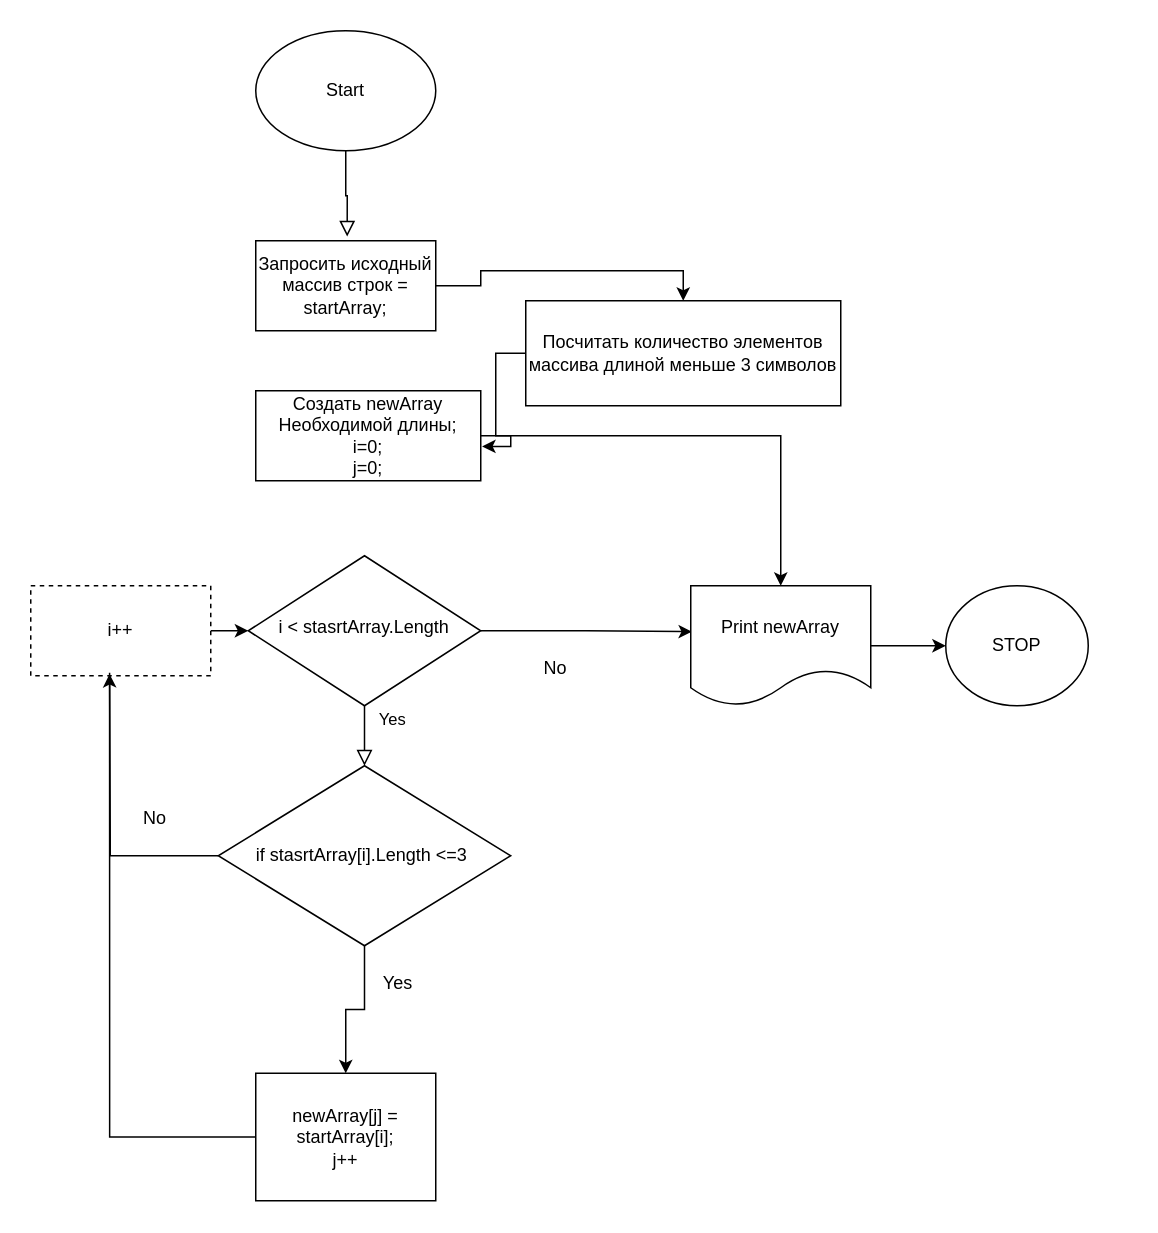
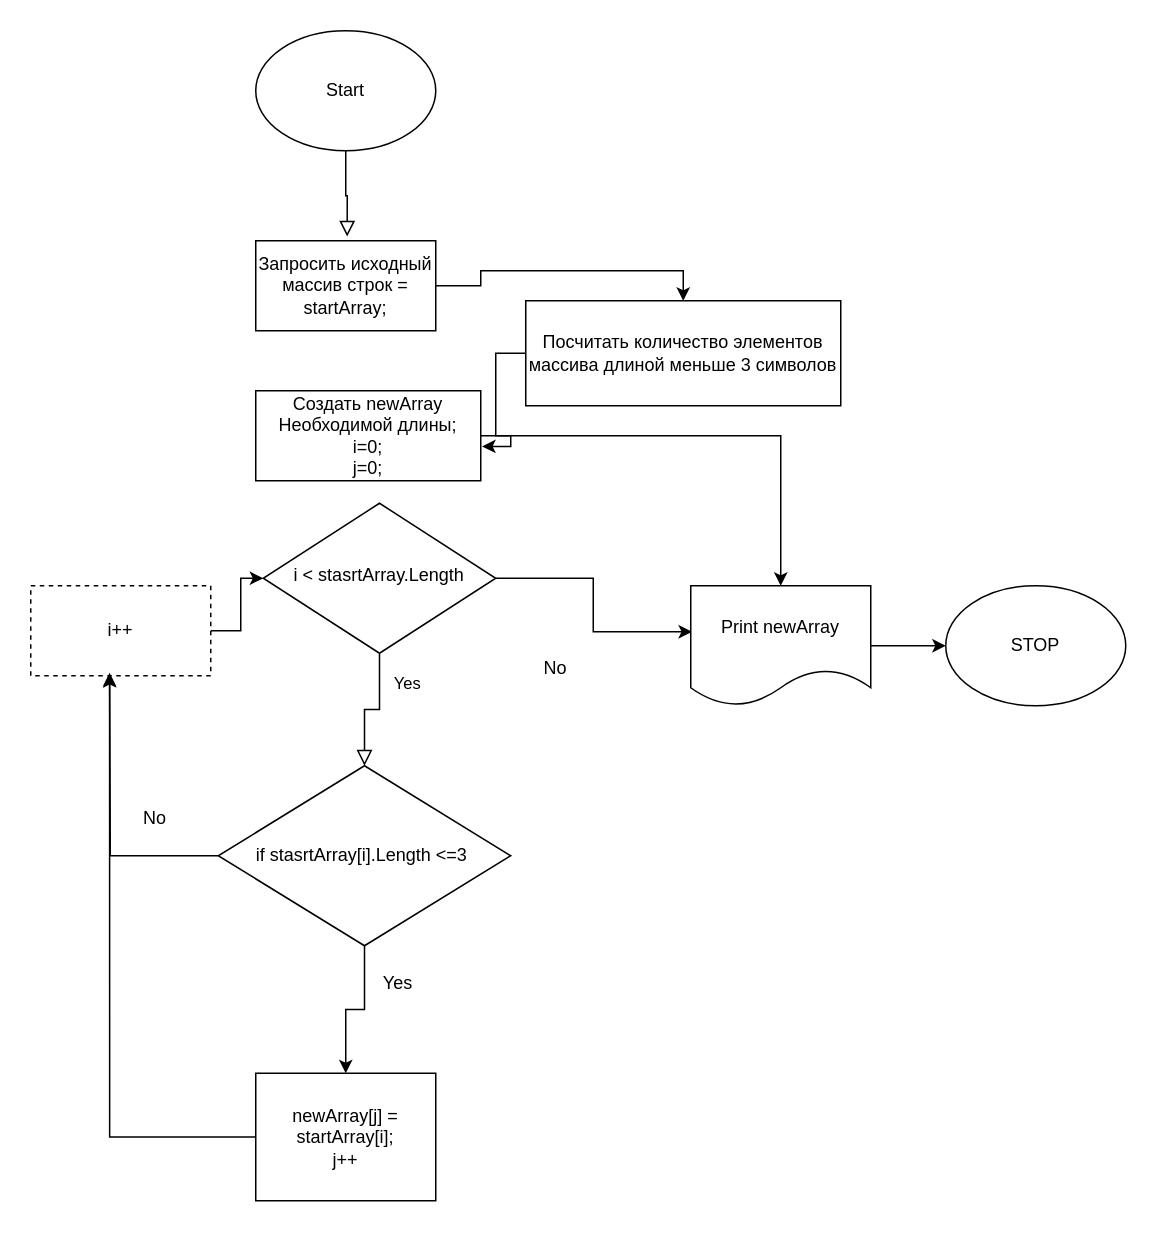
(365, 631) -> (380, 578)
(1017, 646) -> (1036, 646)
(110, 678) -> (110, 682)
